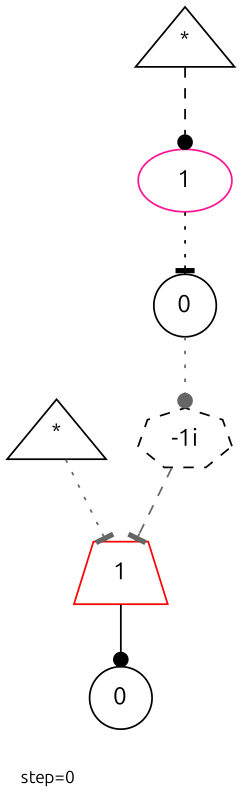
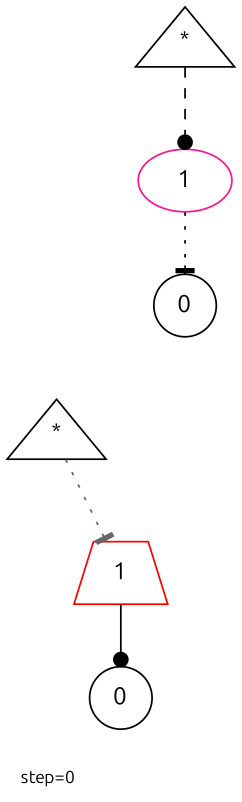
(185, 439) -> none
